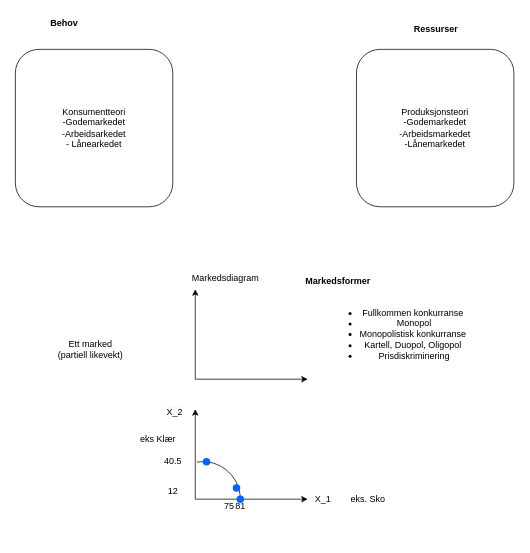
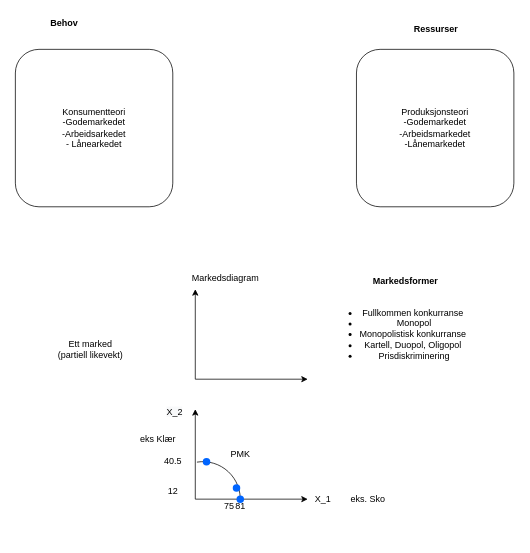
(338, 282) -> (405, 282)
none -> (240, 454)
